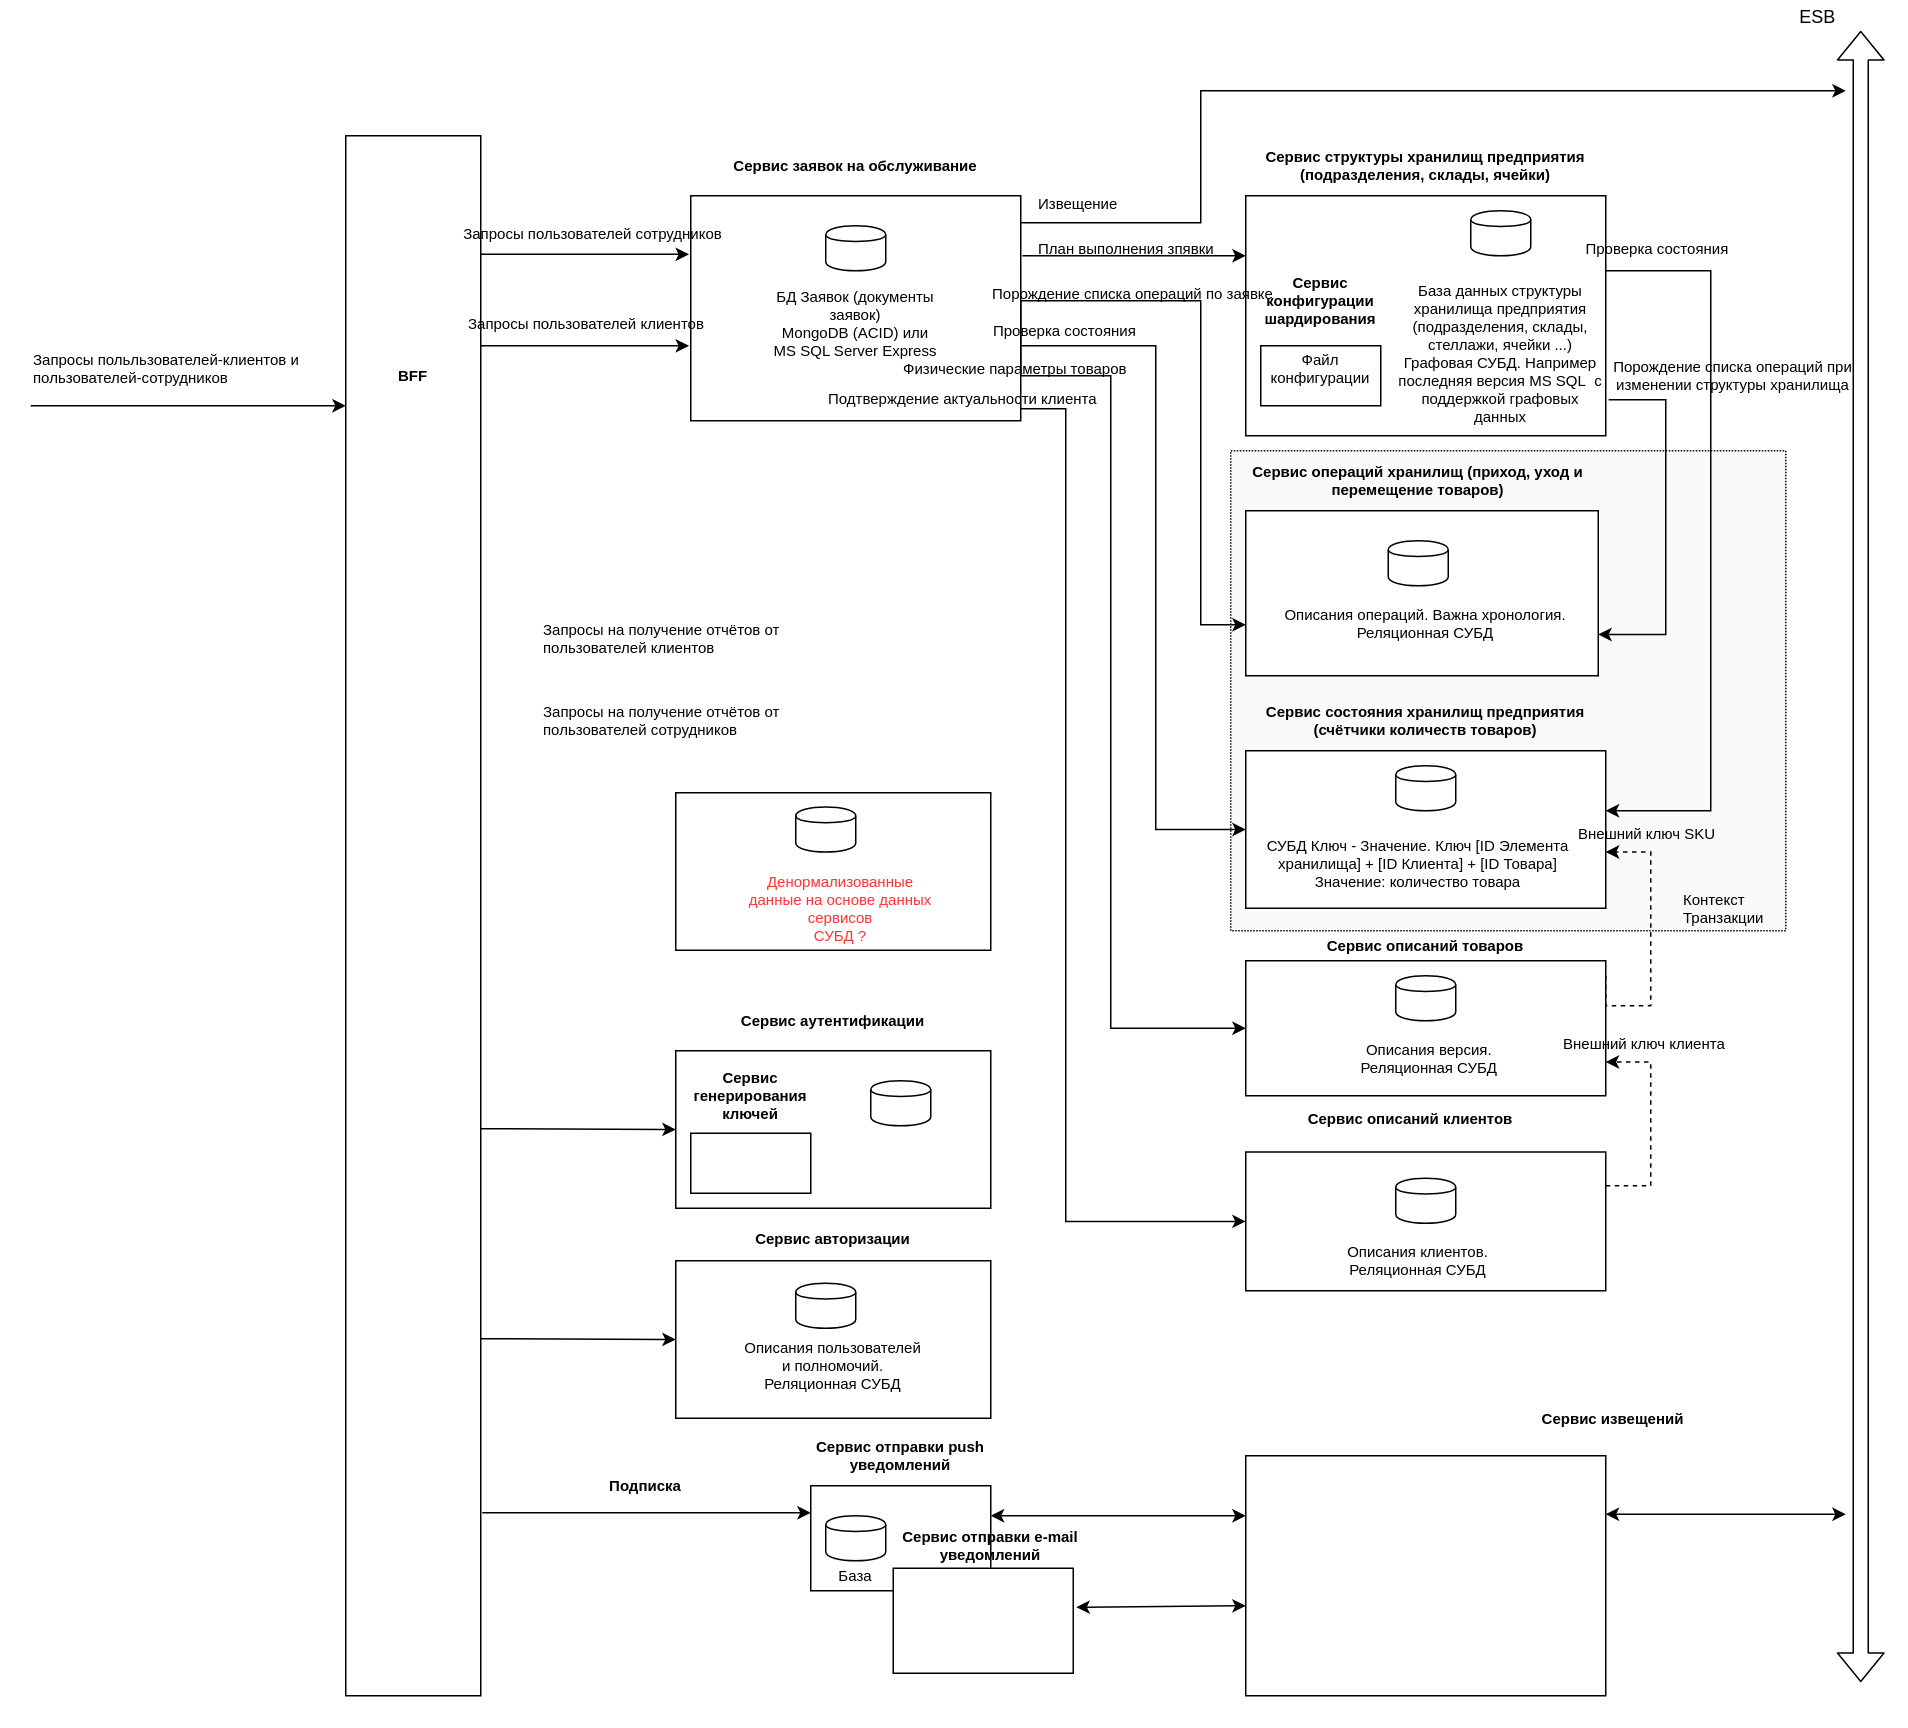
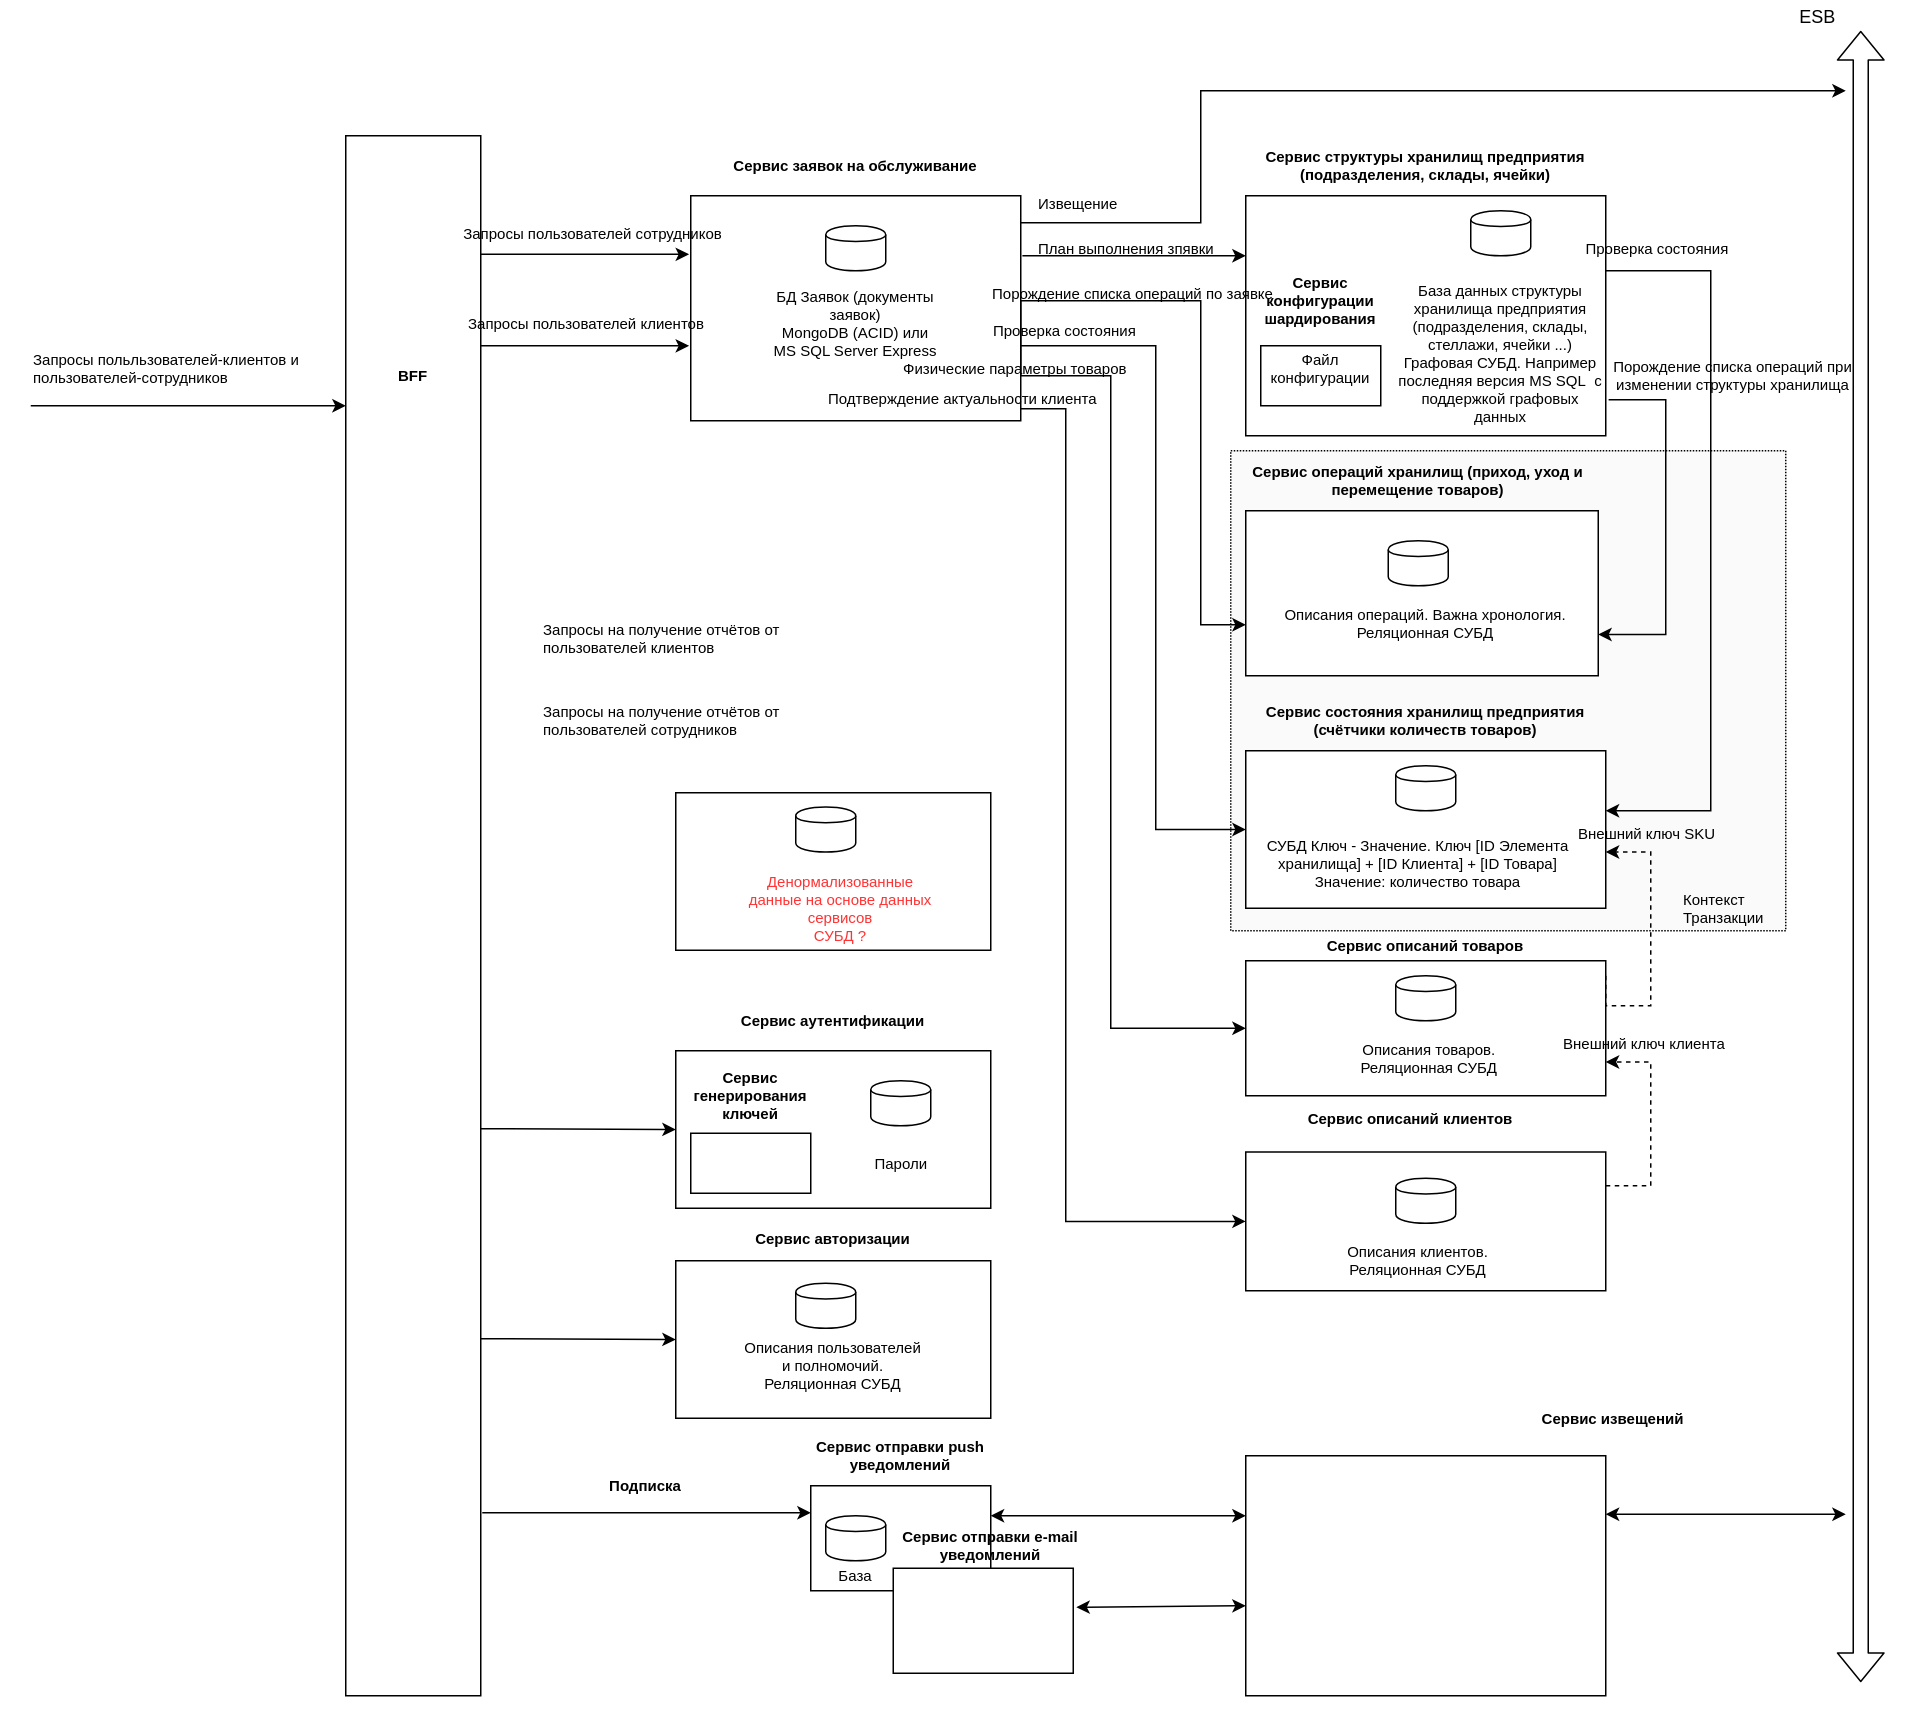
(1430, 1058) -> (1430, 1058)
none -> (901, 1163)
